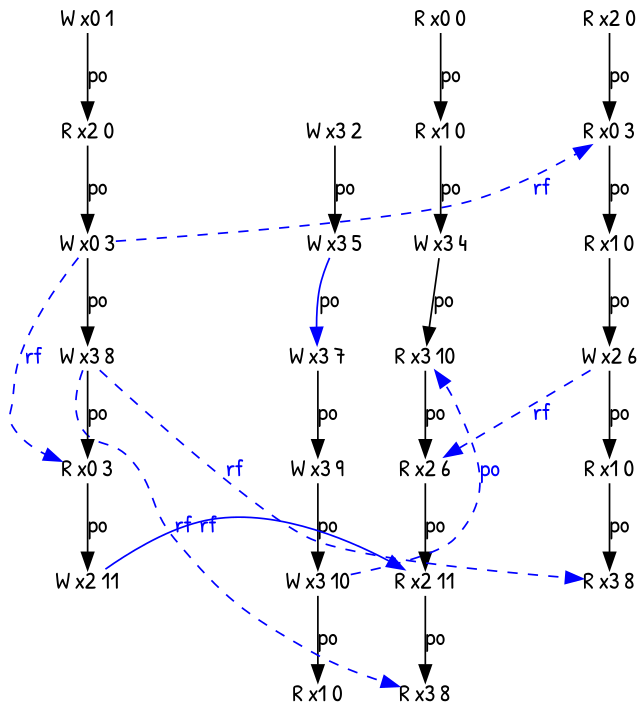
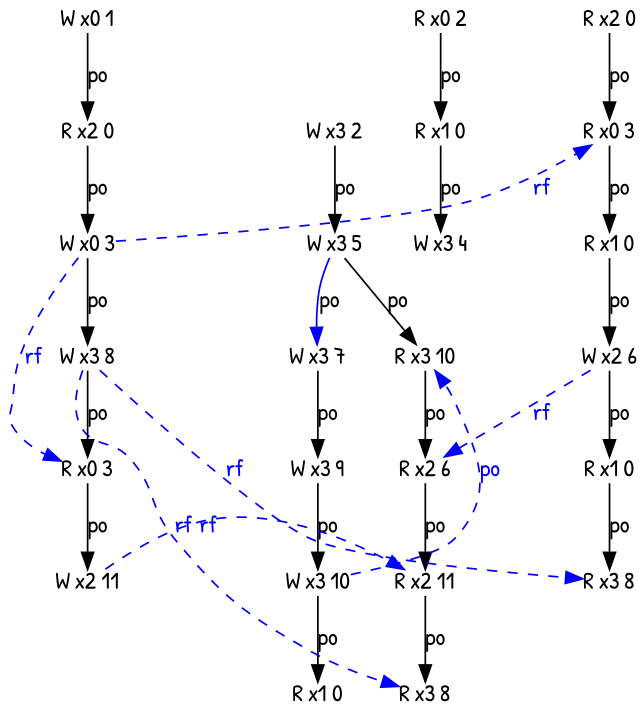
(441, 20) -> (441, 20)
(434, 293) -> (375, 295)
(245, 518) -> (245, 518)
